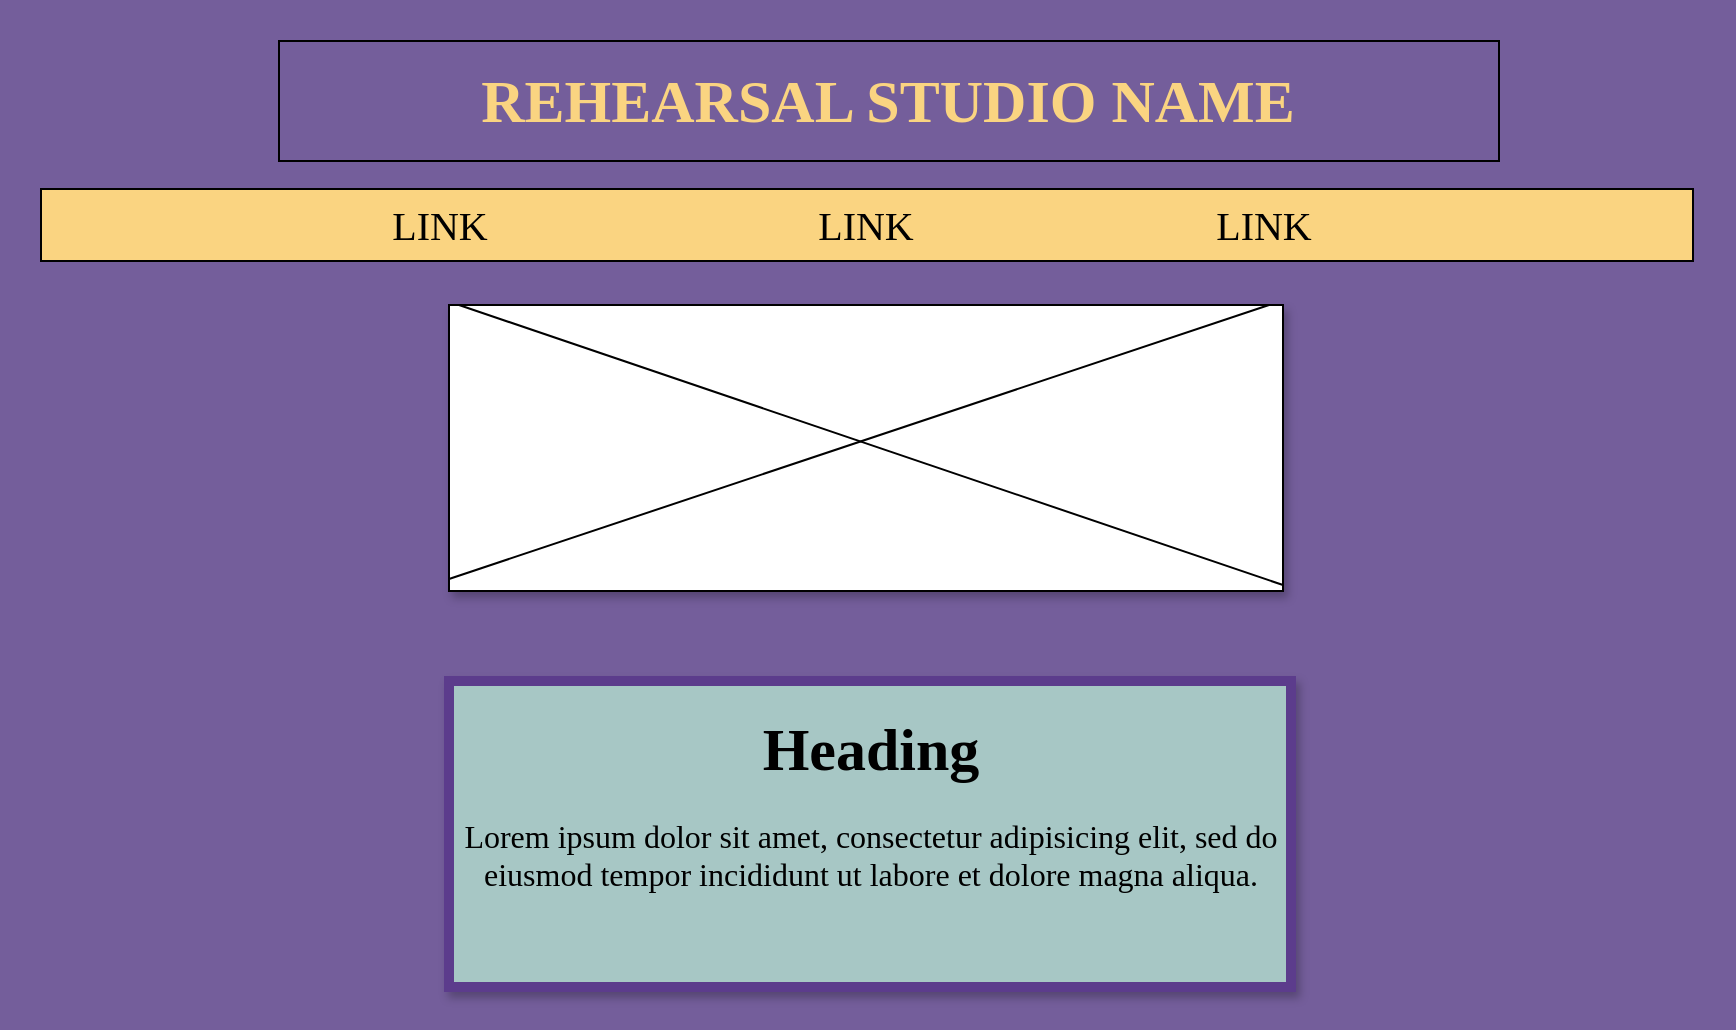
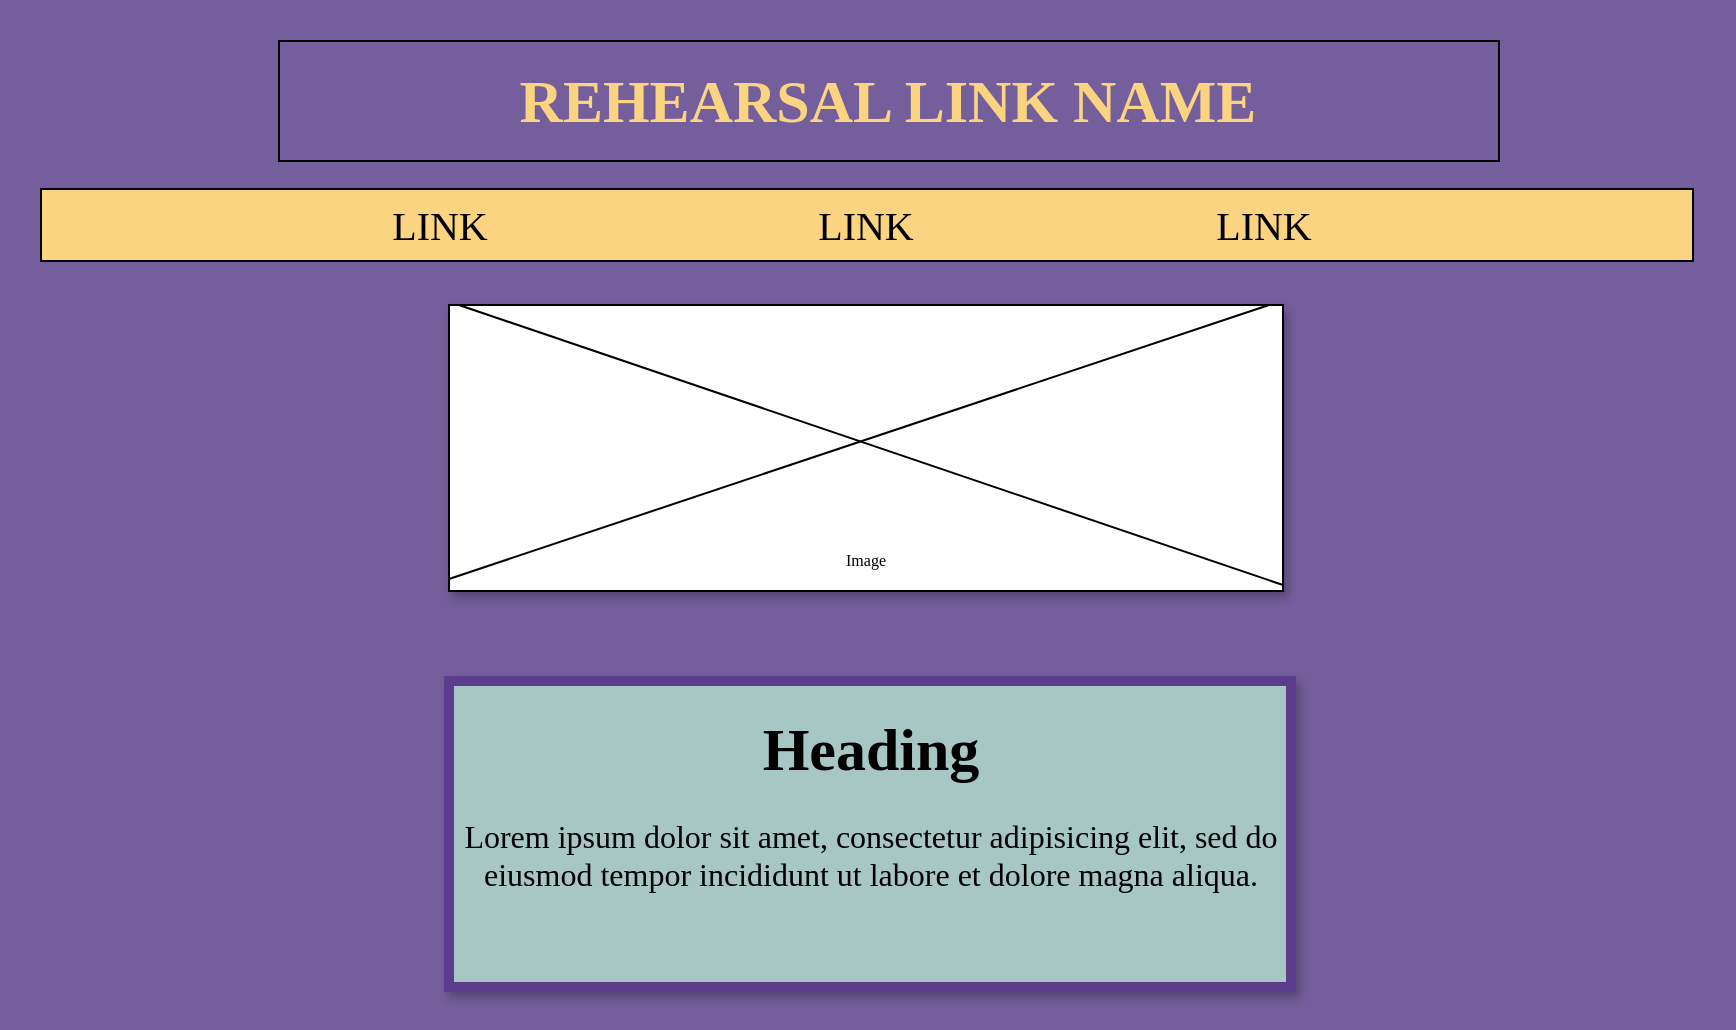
(889, 101) -> (889, 101)
none -> (867, 561)
